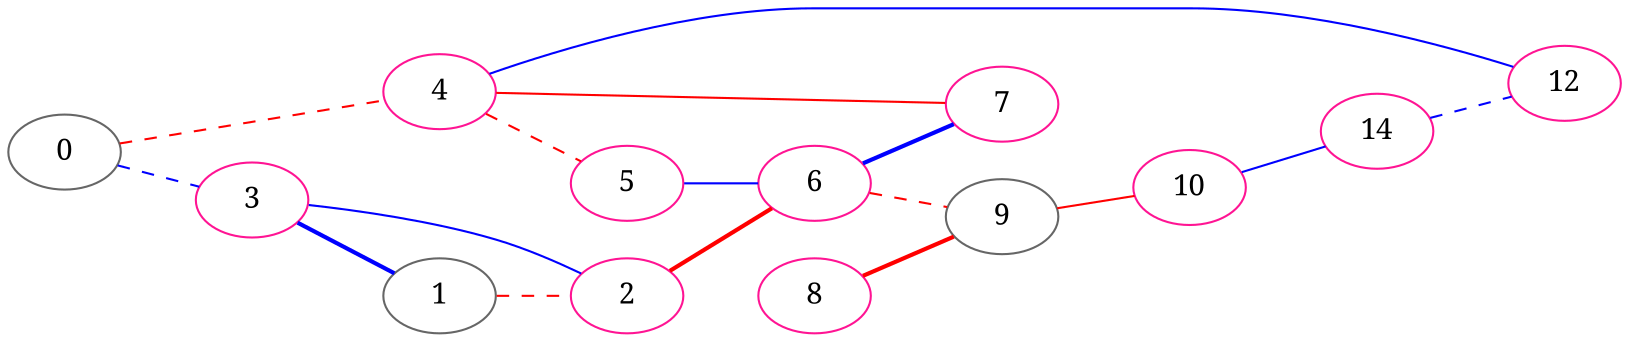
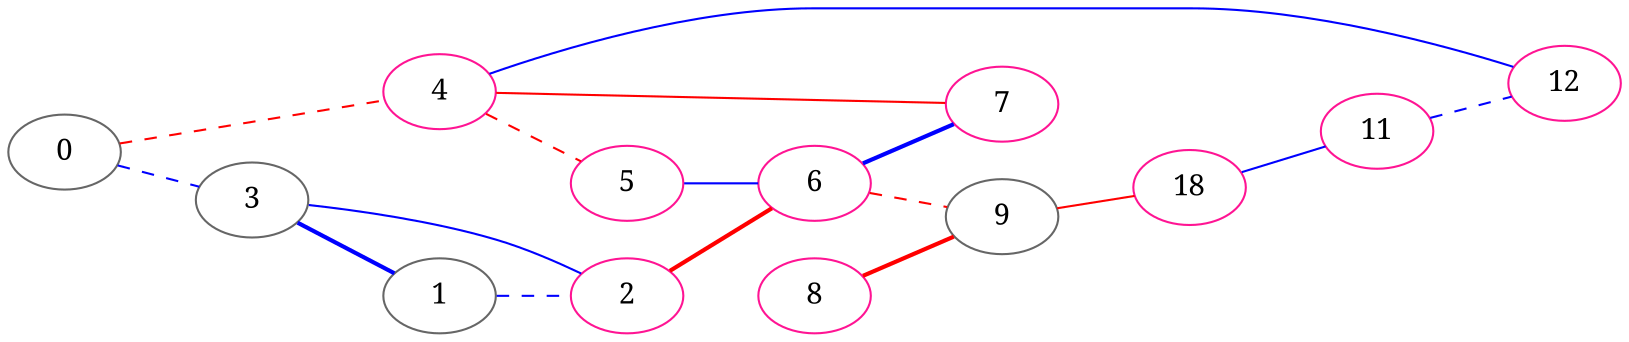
(1377, 131) -> (1377, 131)
(1190, 188) -> (1190, 188)
(252, 200) -> (252, 200)
(534, 296) -> (534, 296)
